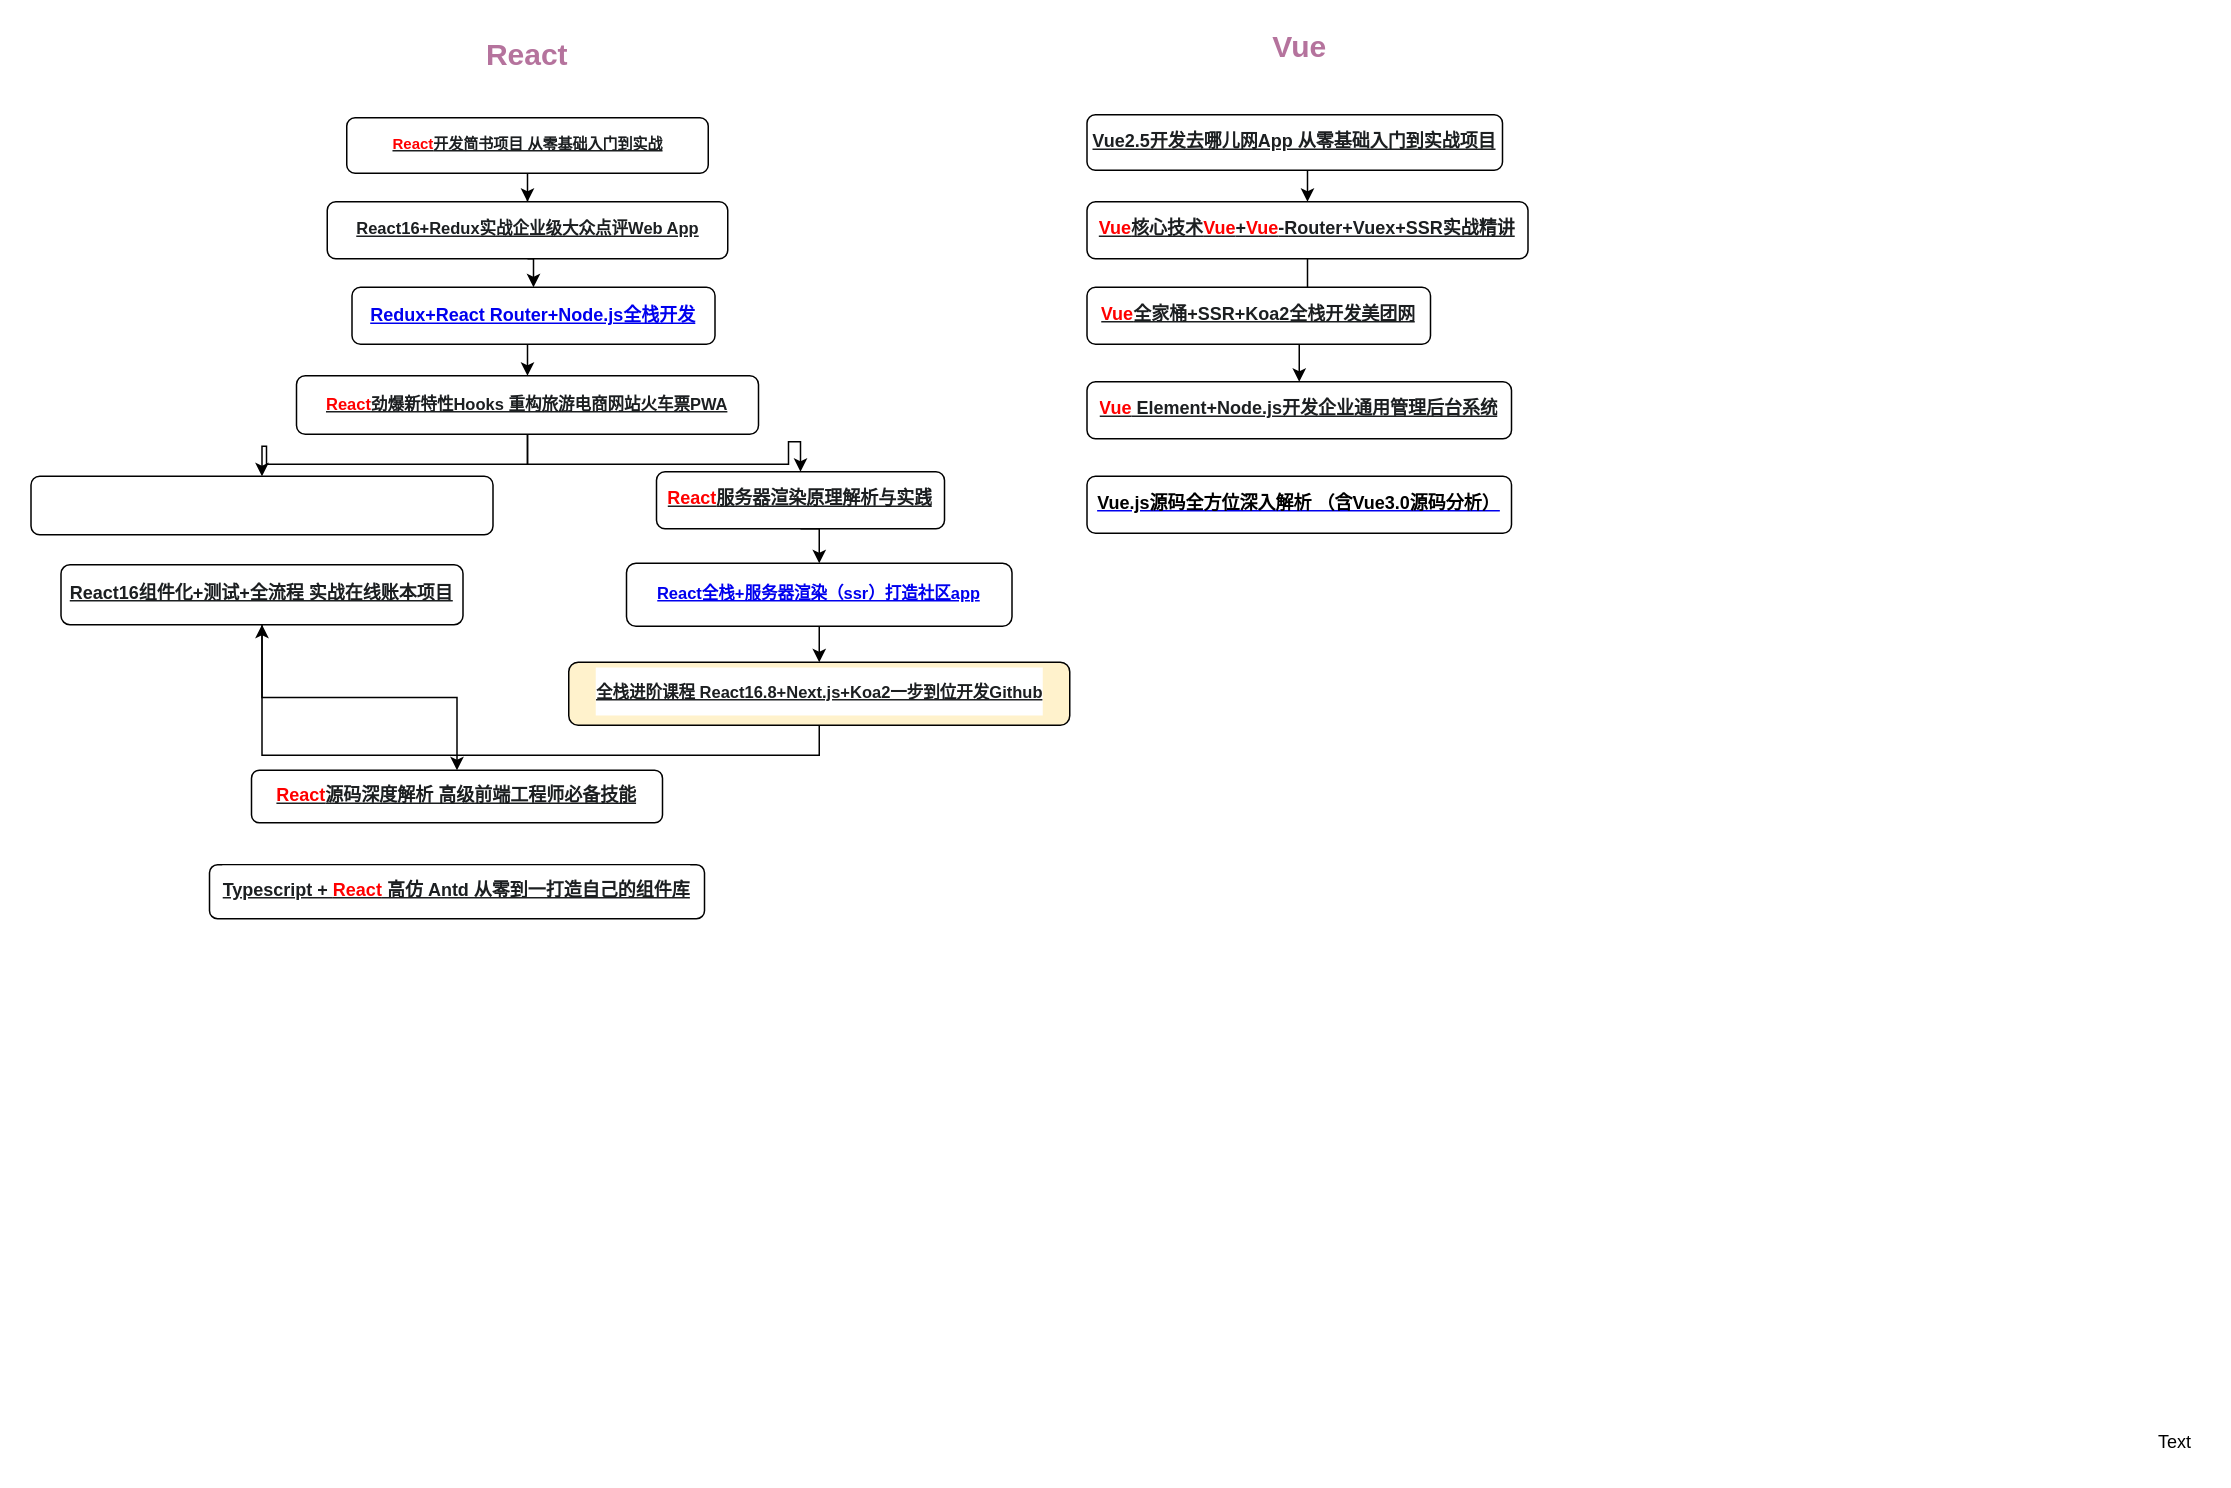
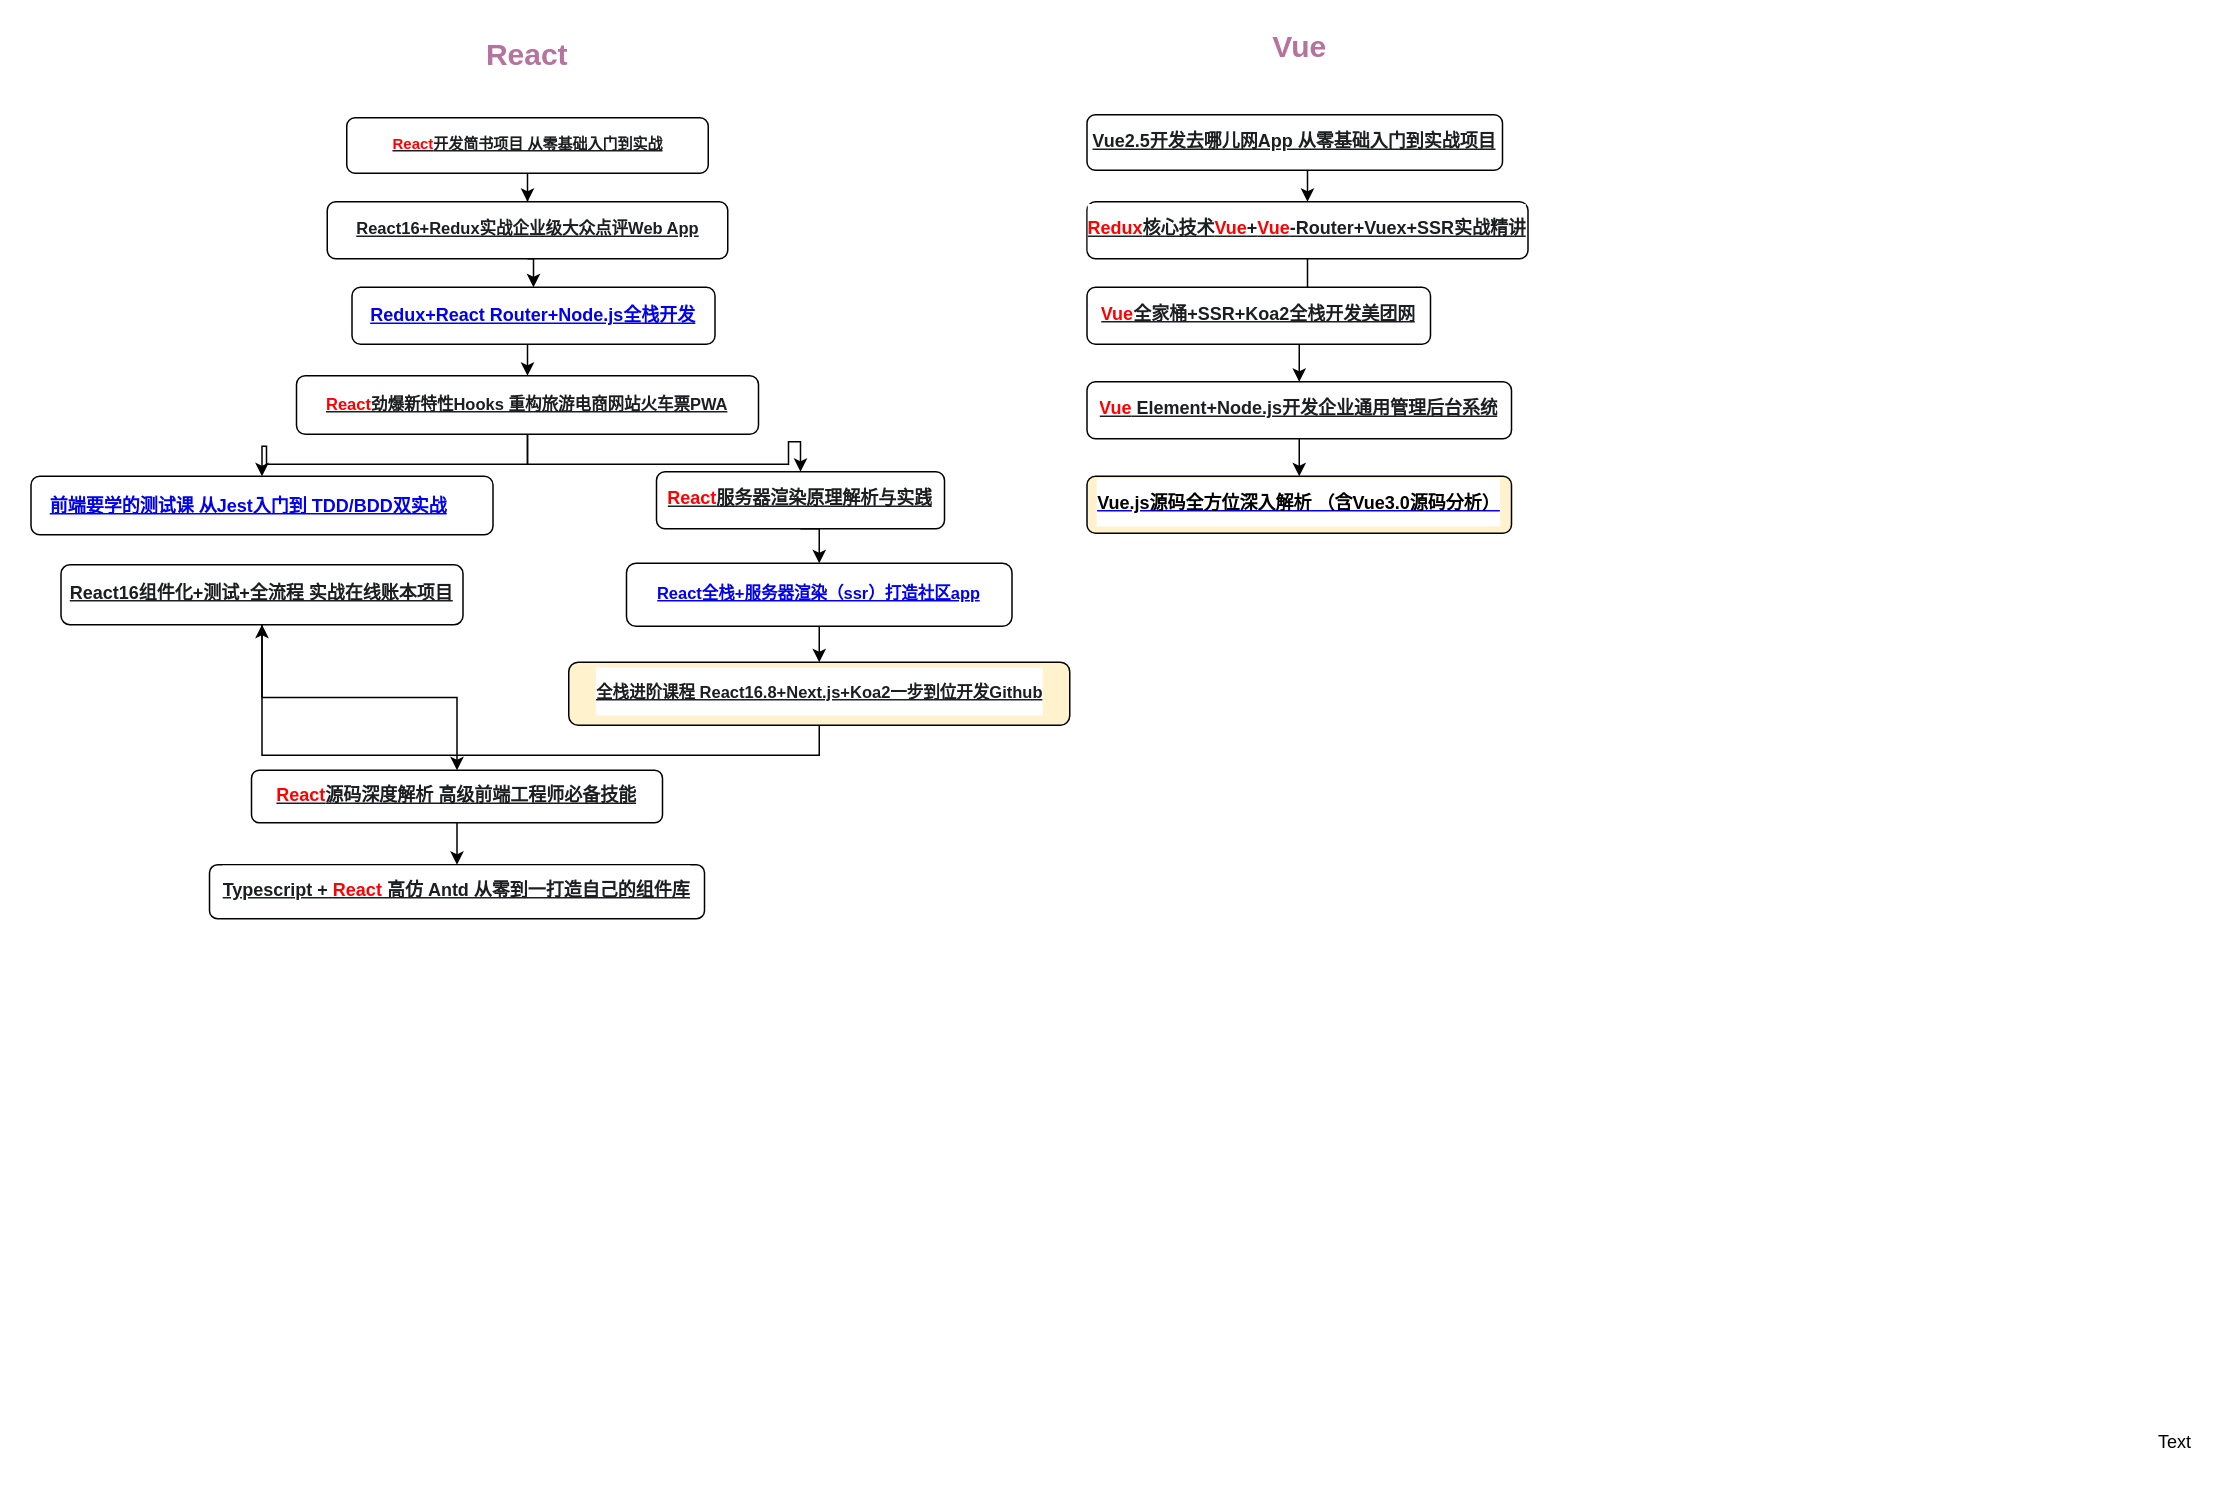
(1307, 230) -> (1307, 230)
none -> (1299, 463)
(1299, 505) -> (1299, 505)
none -> (259, 506)
none -> (457, 849)
